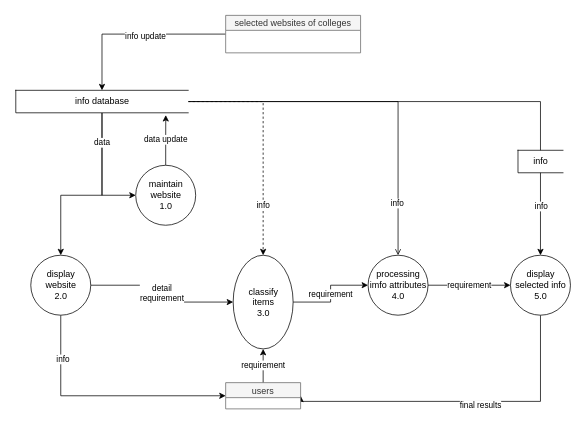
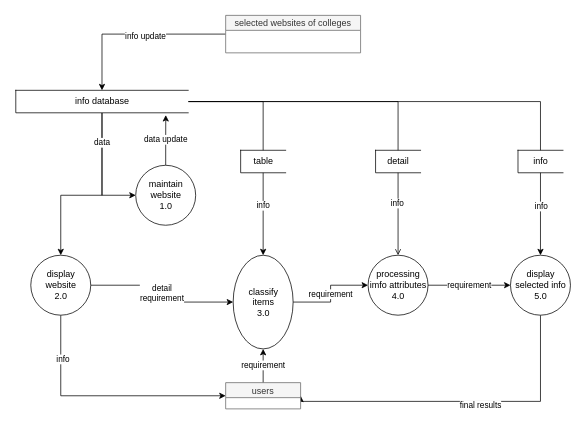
(263, 152) -> (263, 152)
none -> (263, 162)
none -> (398, 162)
